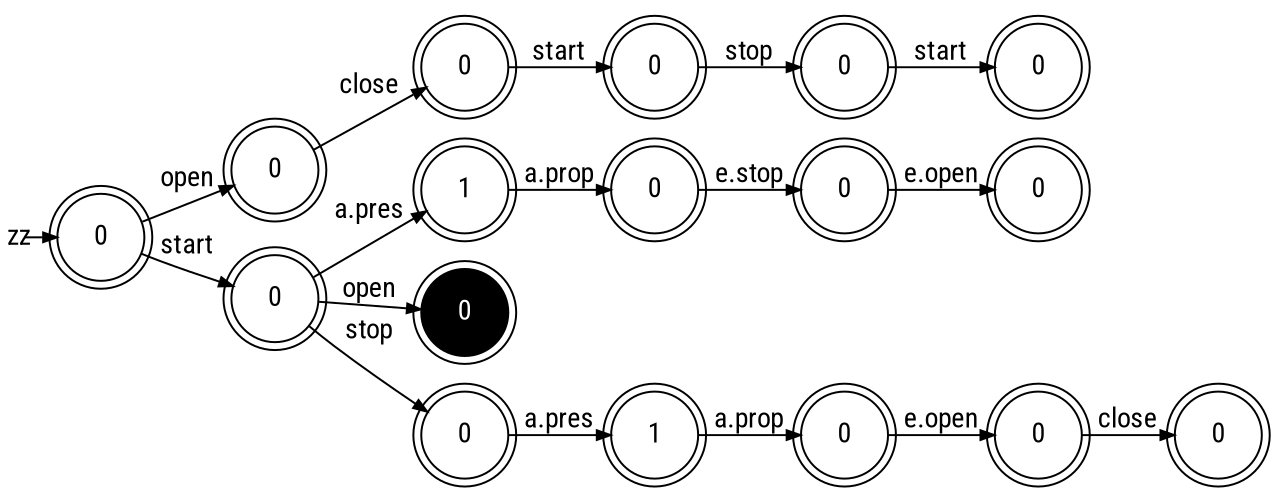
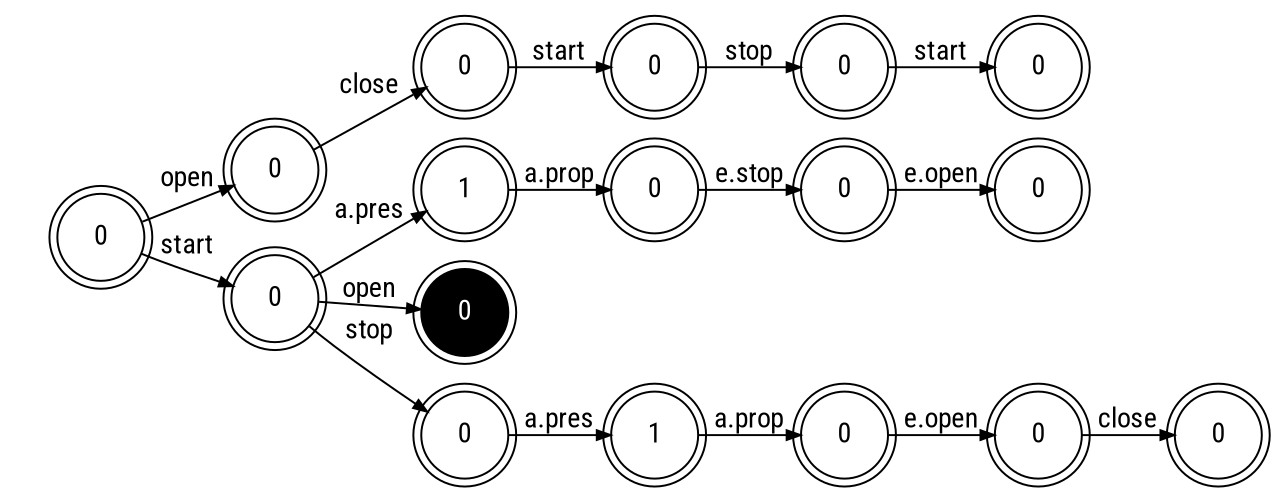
(20, 237) -> none
